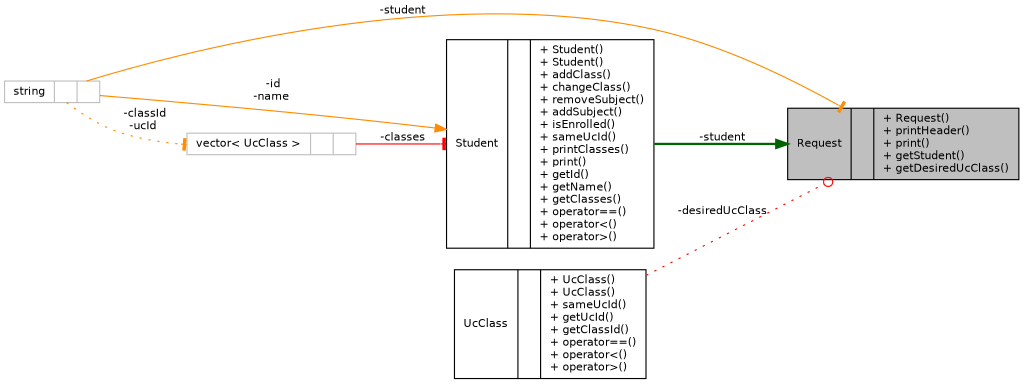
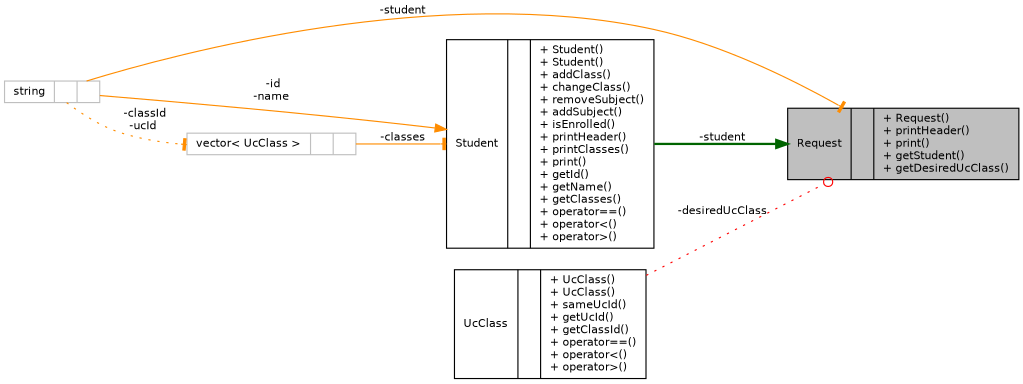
(578, 137) -> (583, 137)
(398, 144) -> (398, 144)
